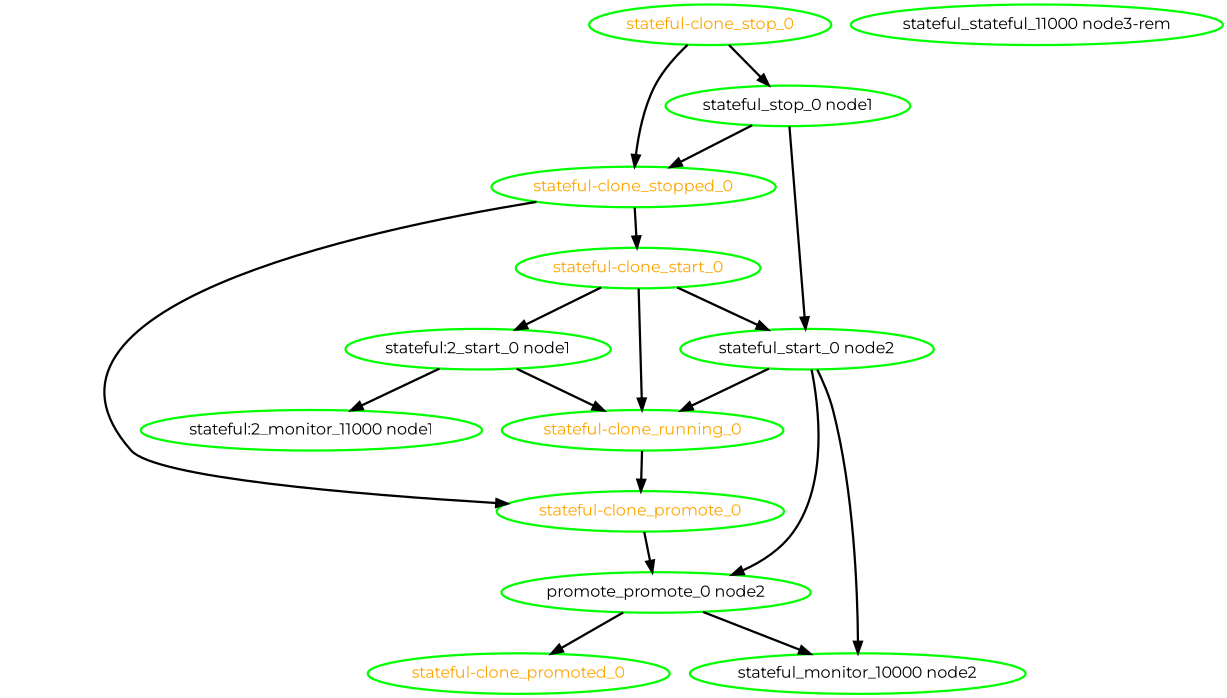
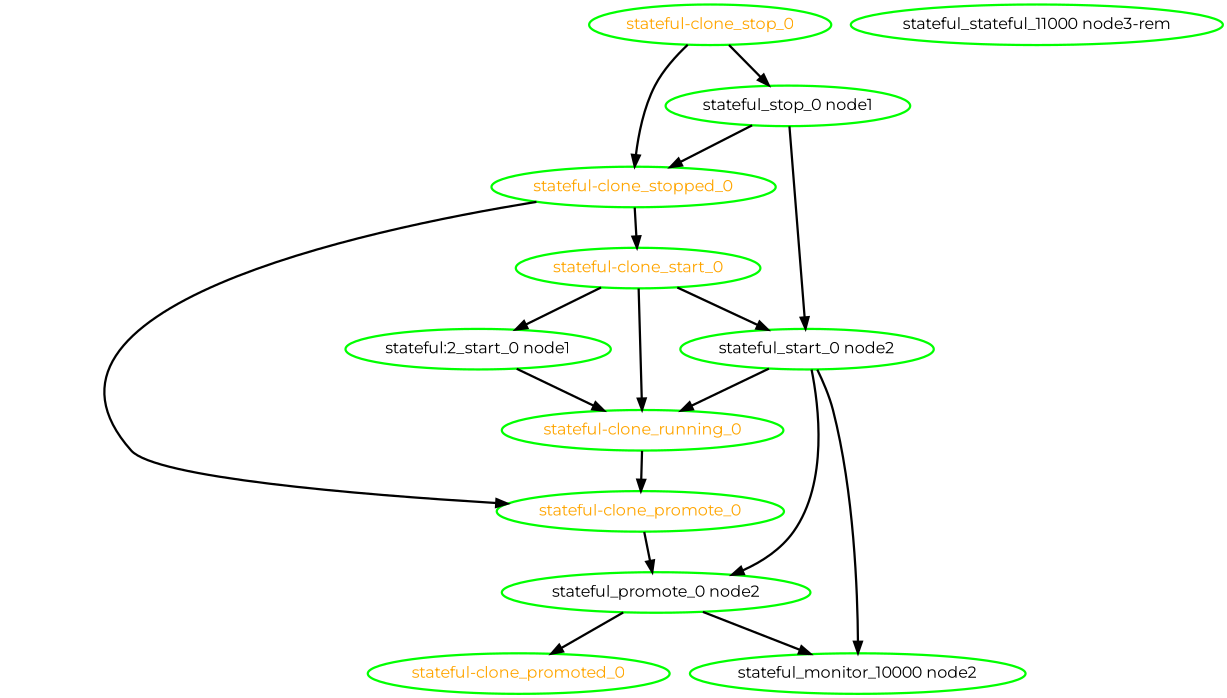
(311, 430) -> none
(656, 592) -> (656, 592)
